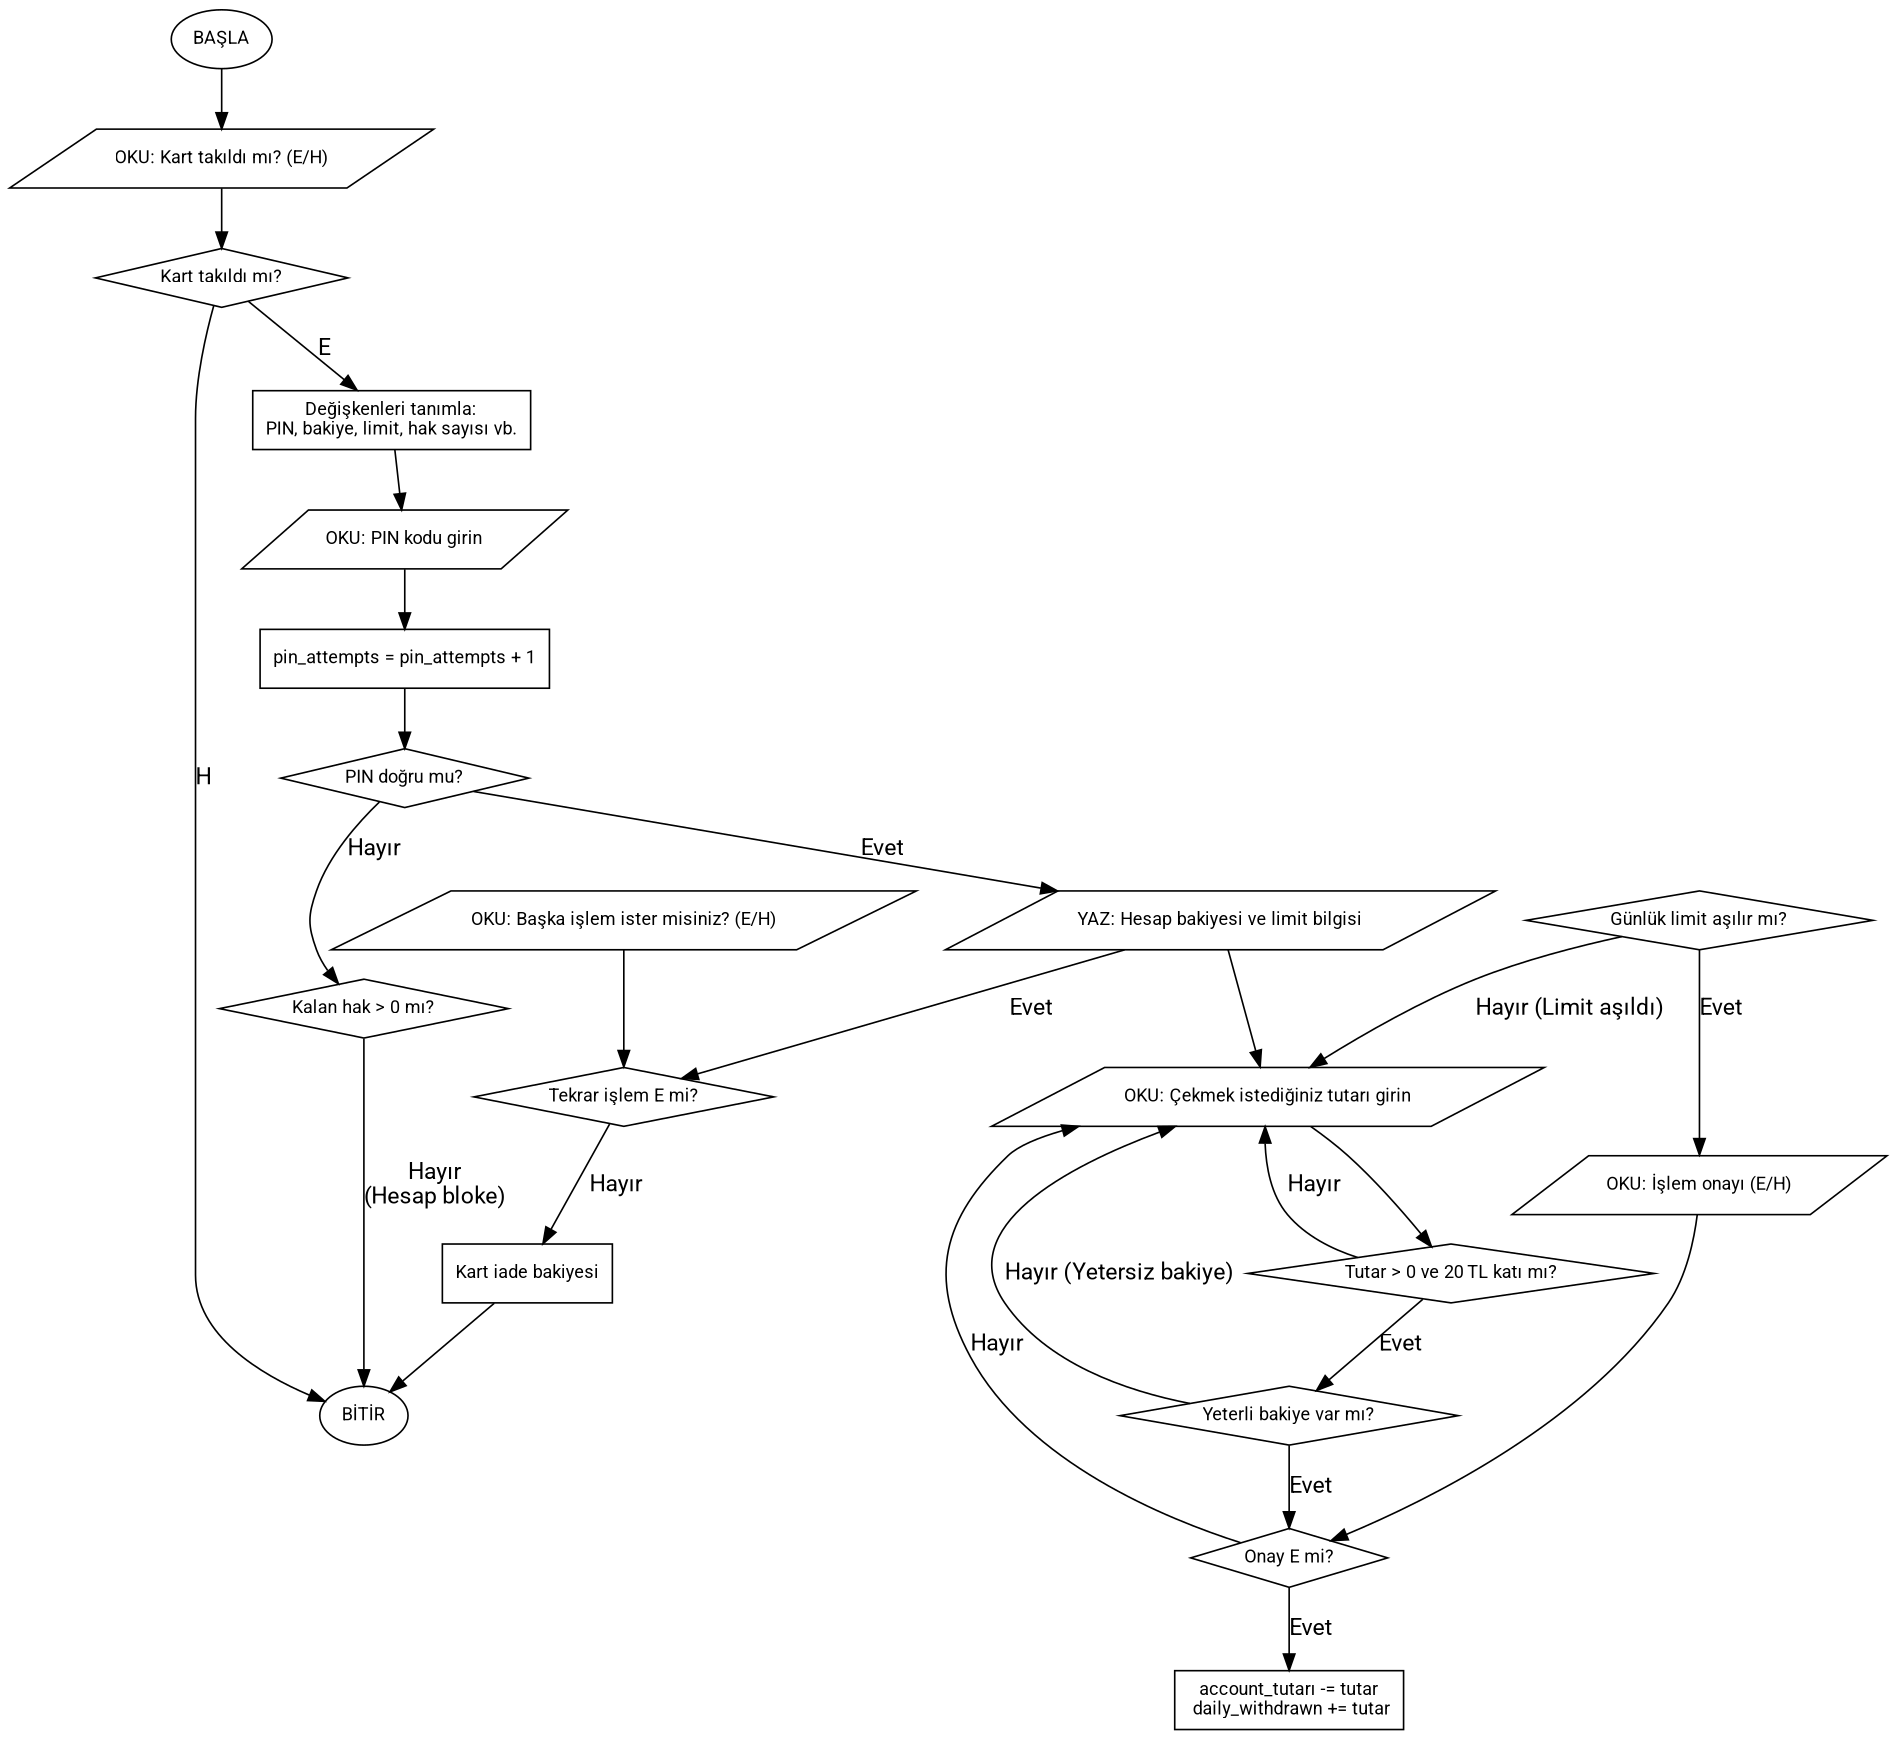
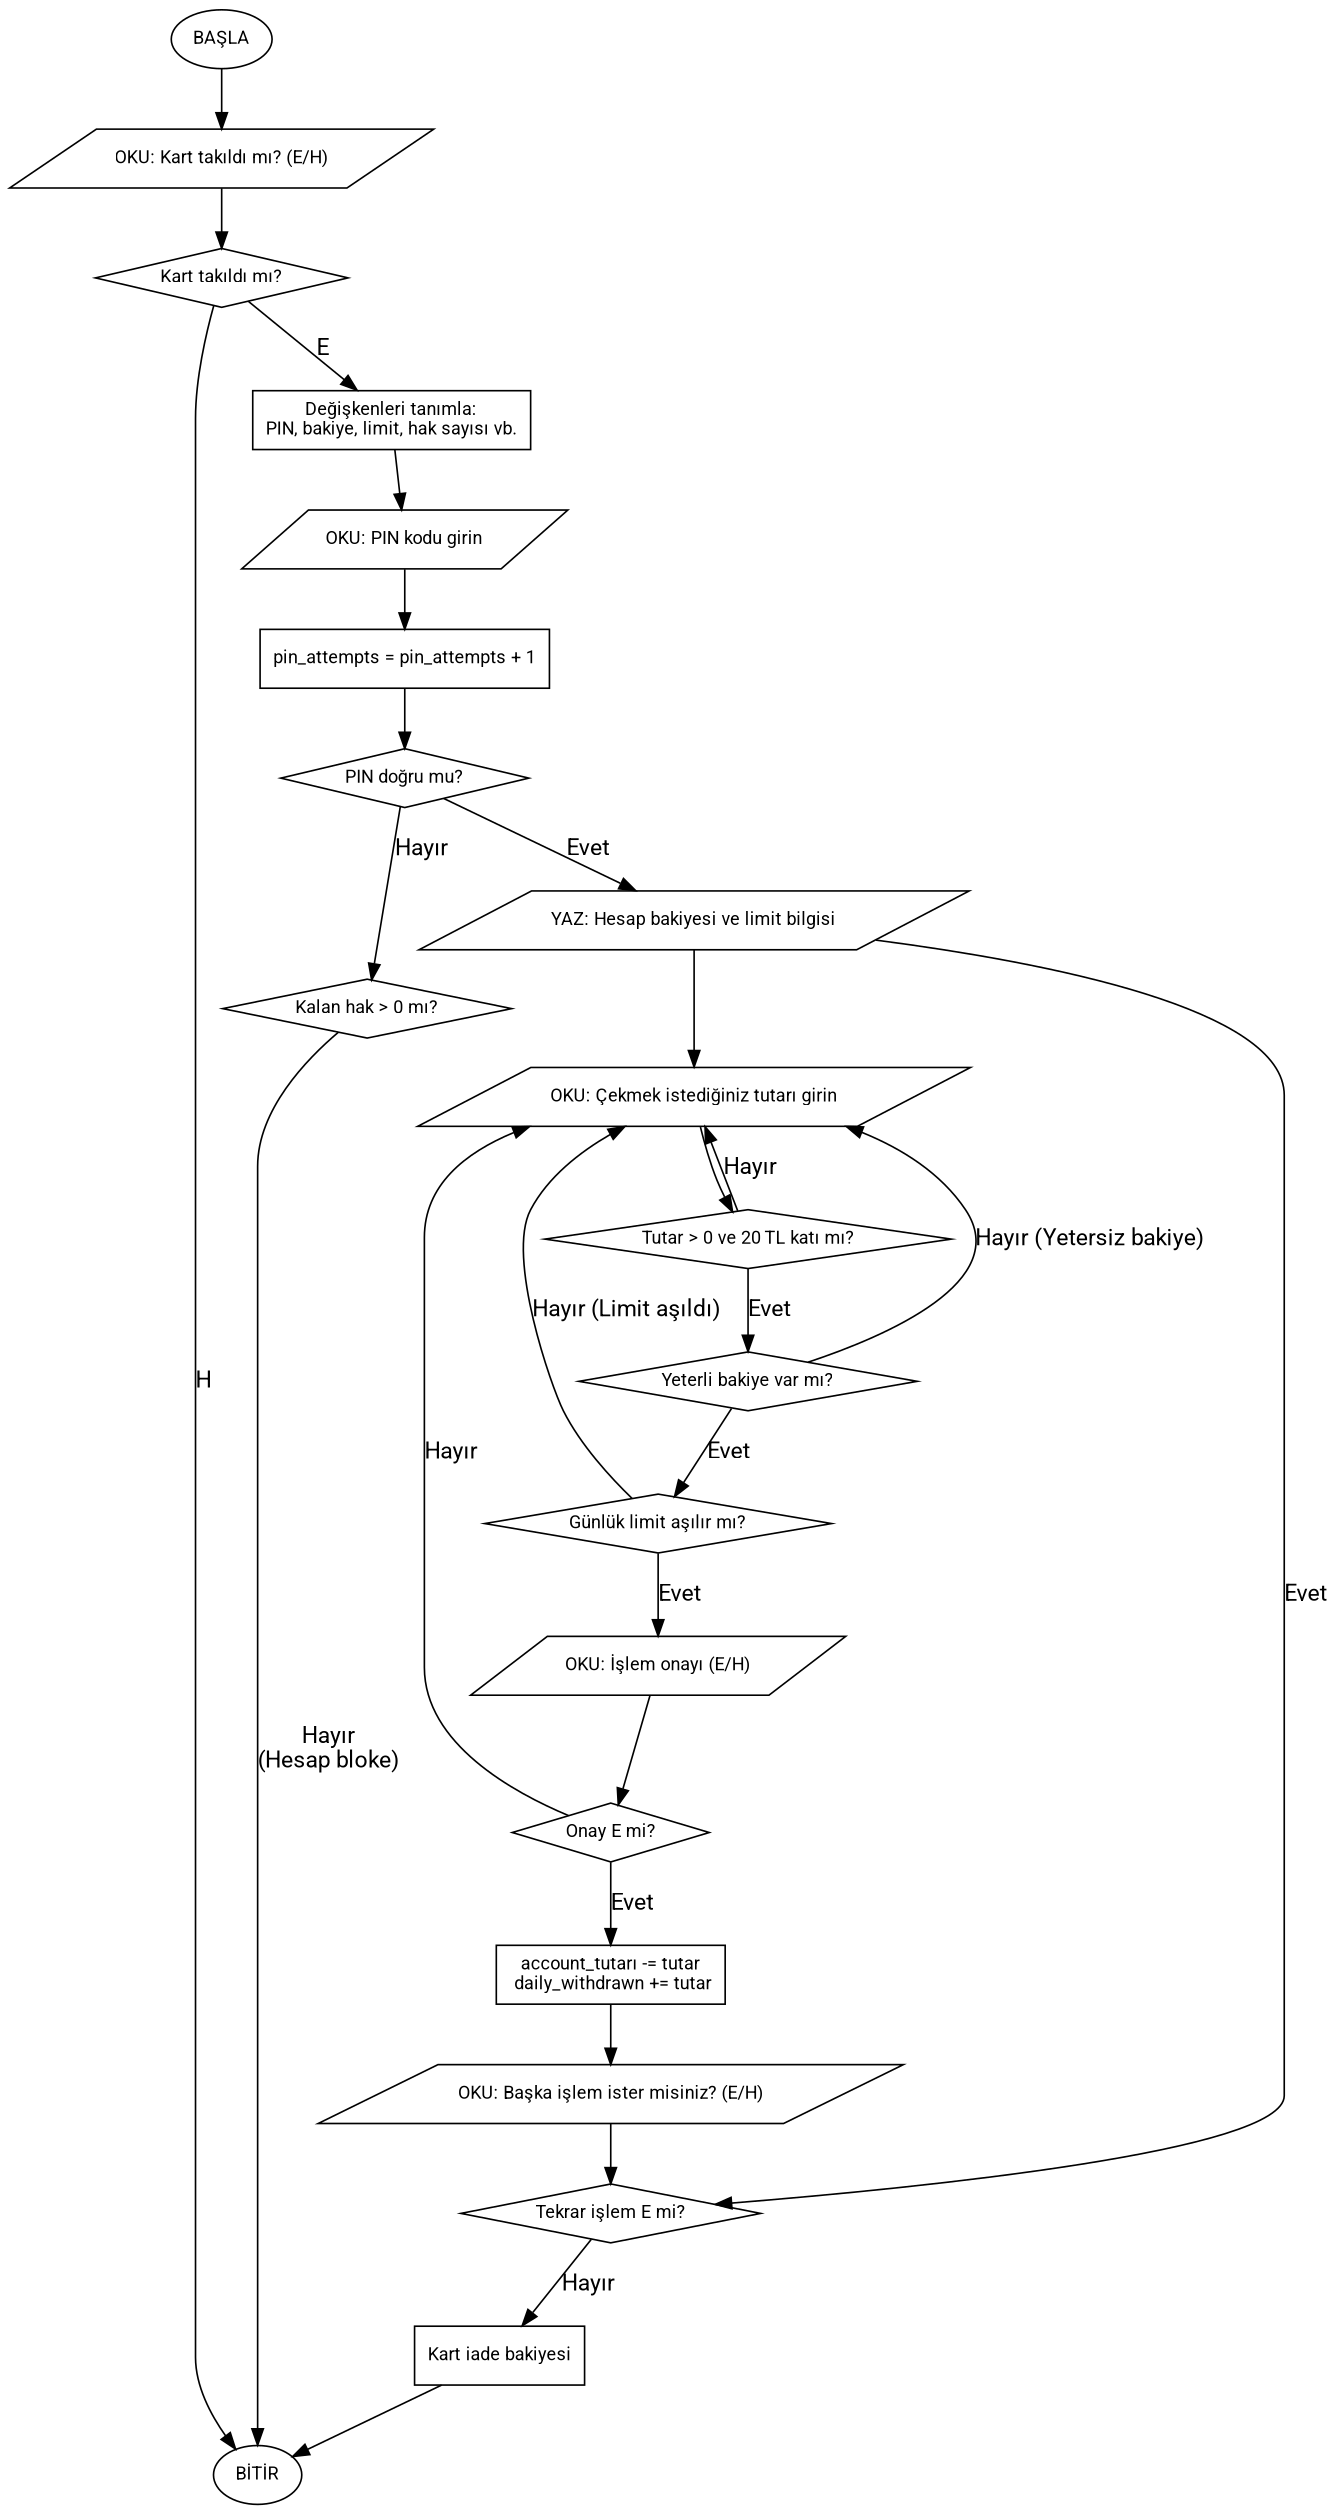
(1289, 1479) -> (708, 1446)
none -> (611, 2026)
